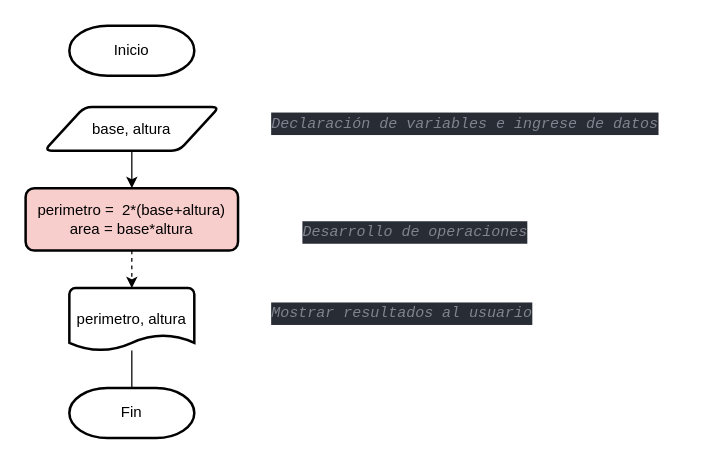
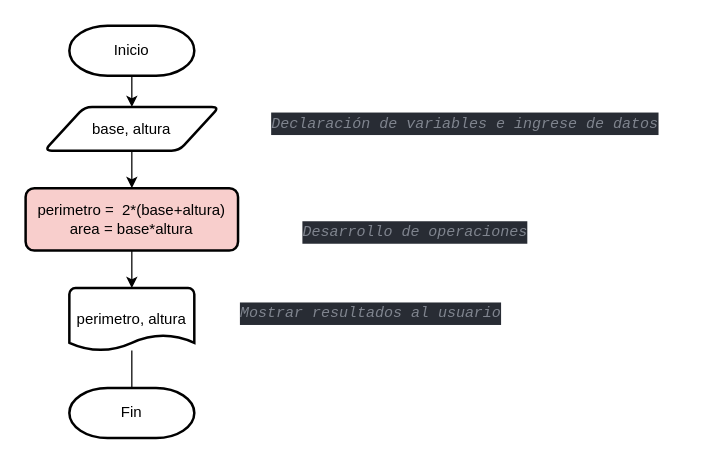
none -> (132, 87)
(132, 266) -> (132, 266)
(419, 319) -> (388, 319)
